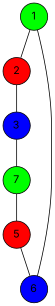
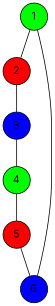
(17, 180) -> (17, 180)
